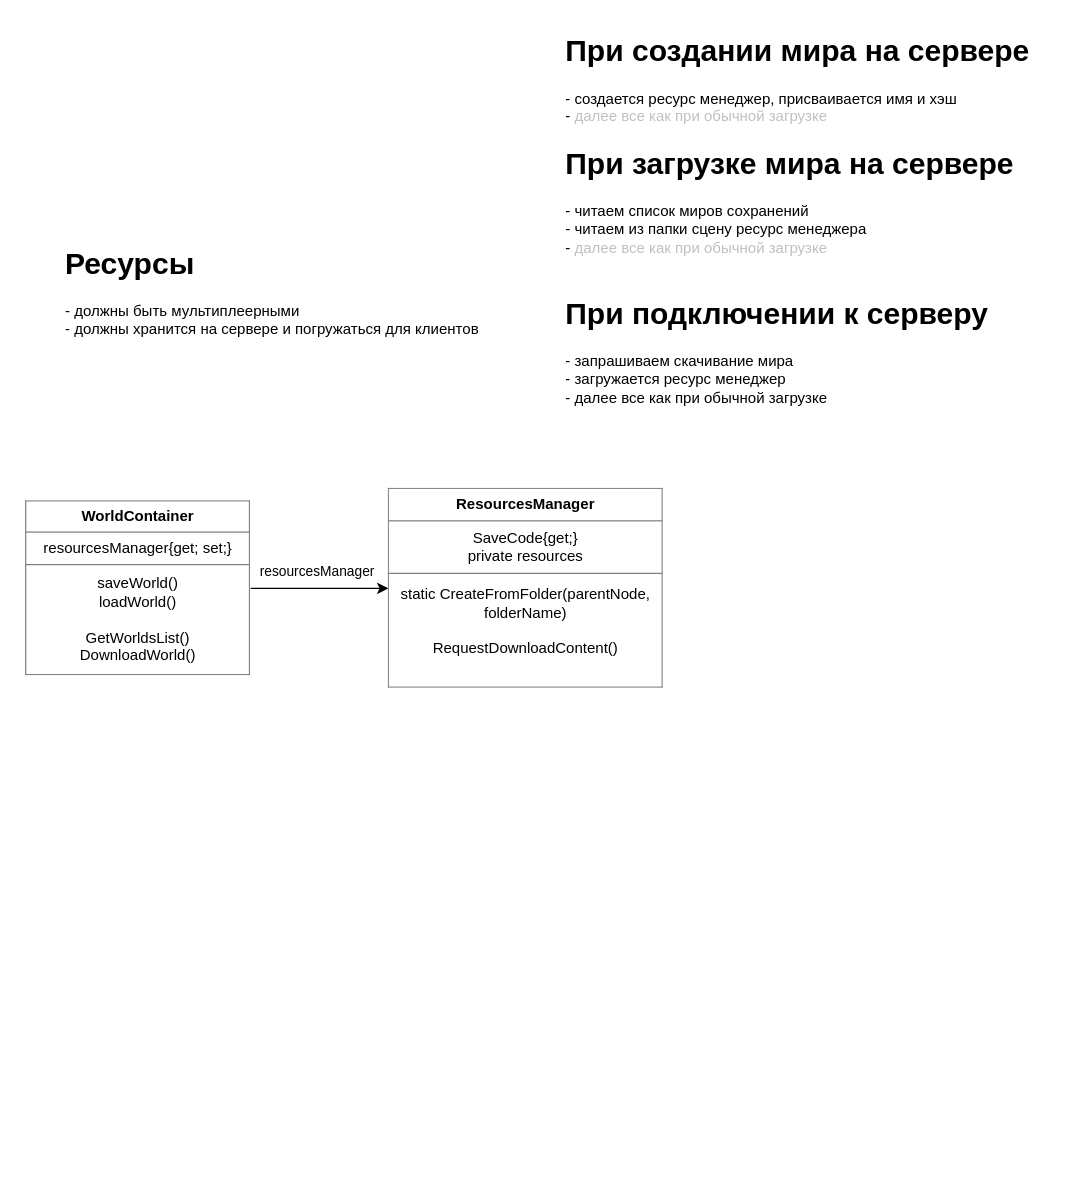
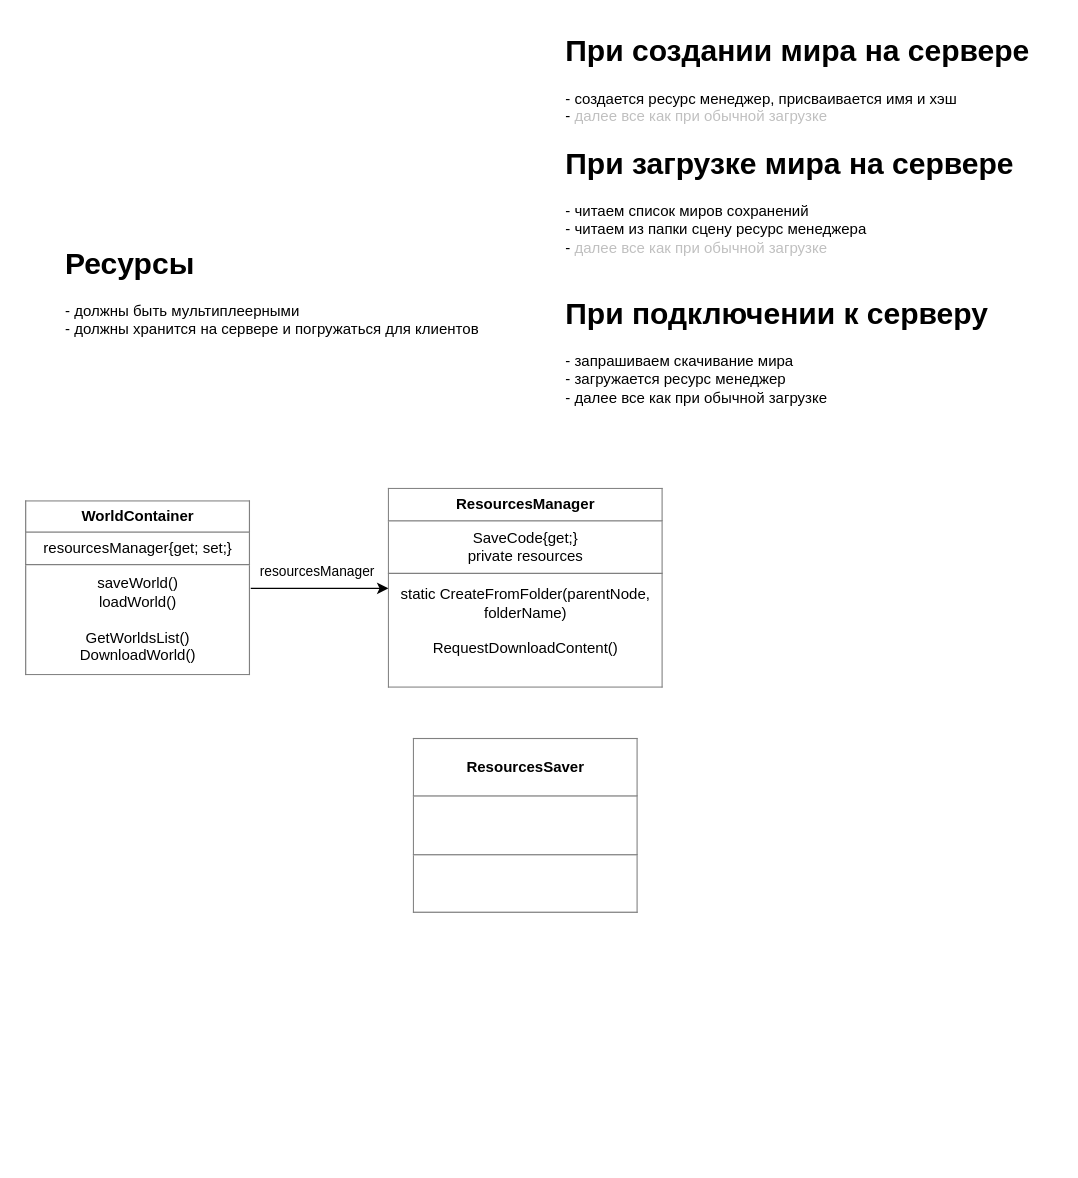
none -> (526, 826)
